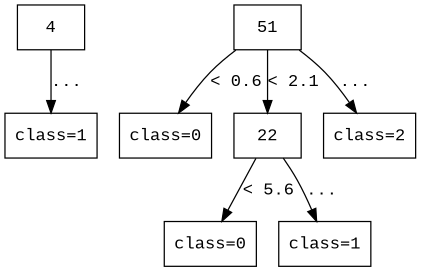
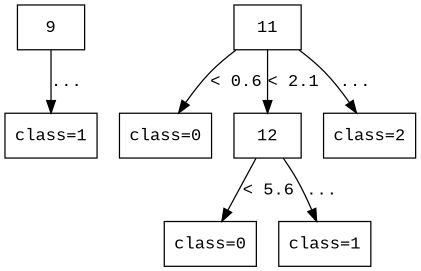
(51, 27) -> (51, 27)
(268, 27) -> (268, 27)
(268, 136) -> (268, 136)
